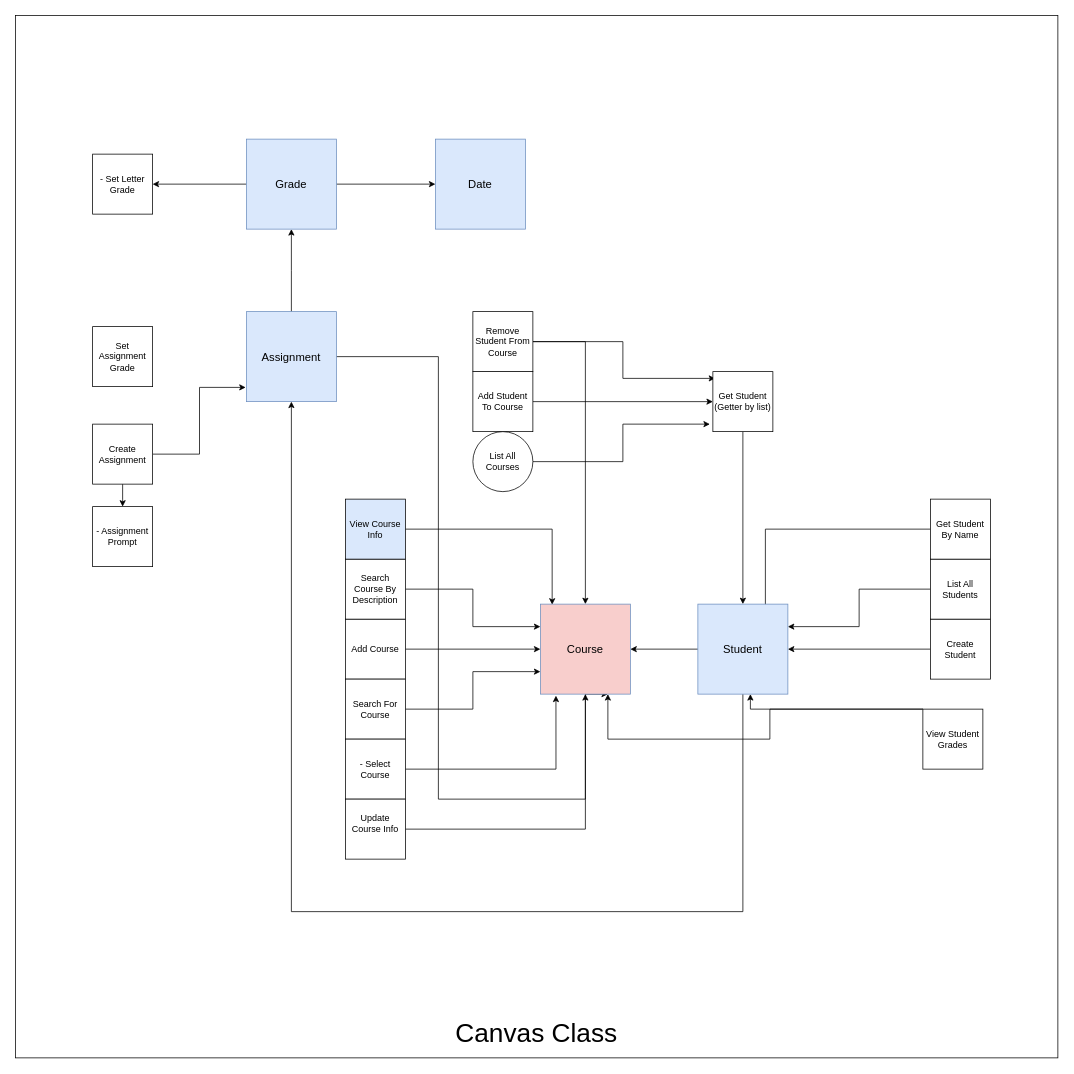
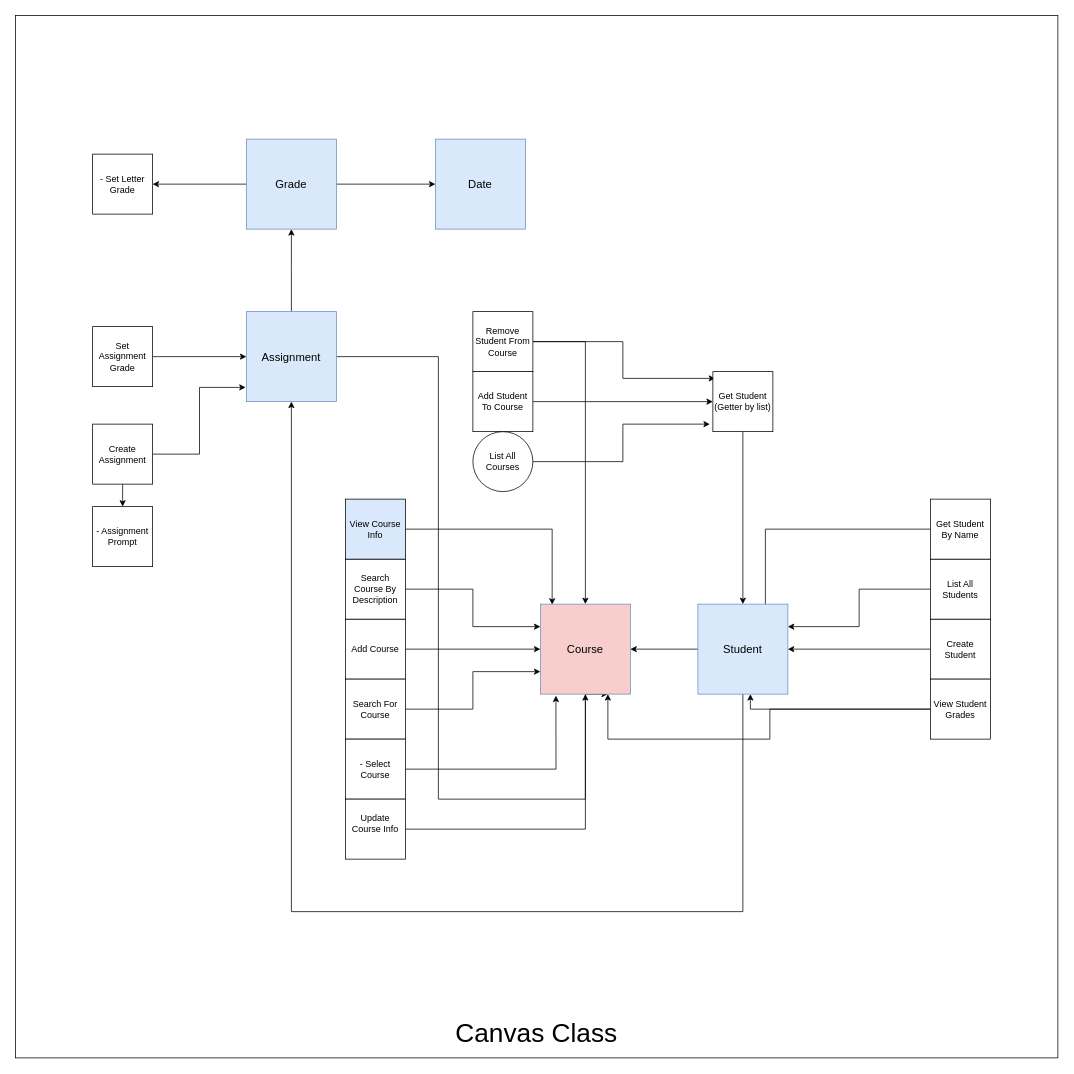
none -> (197, 357)
(953, 739) -> (960, 709)
